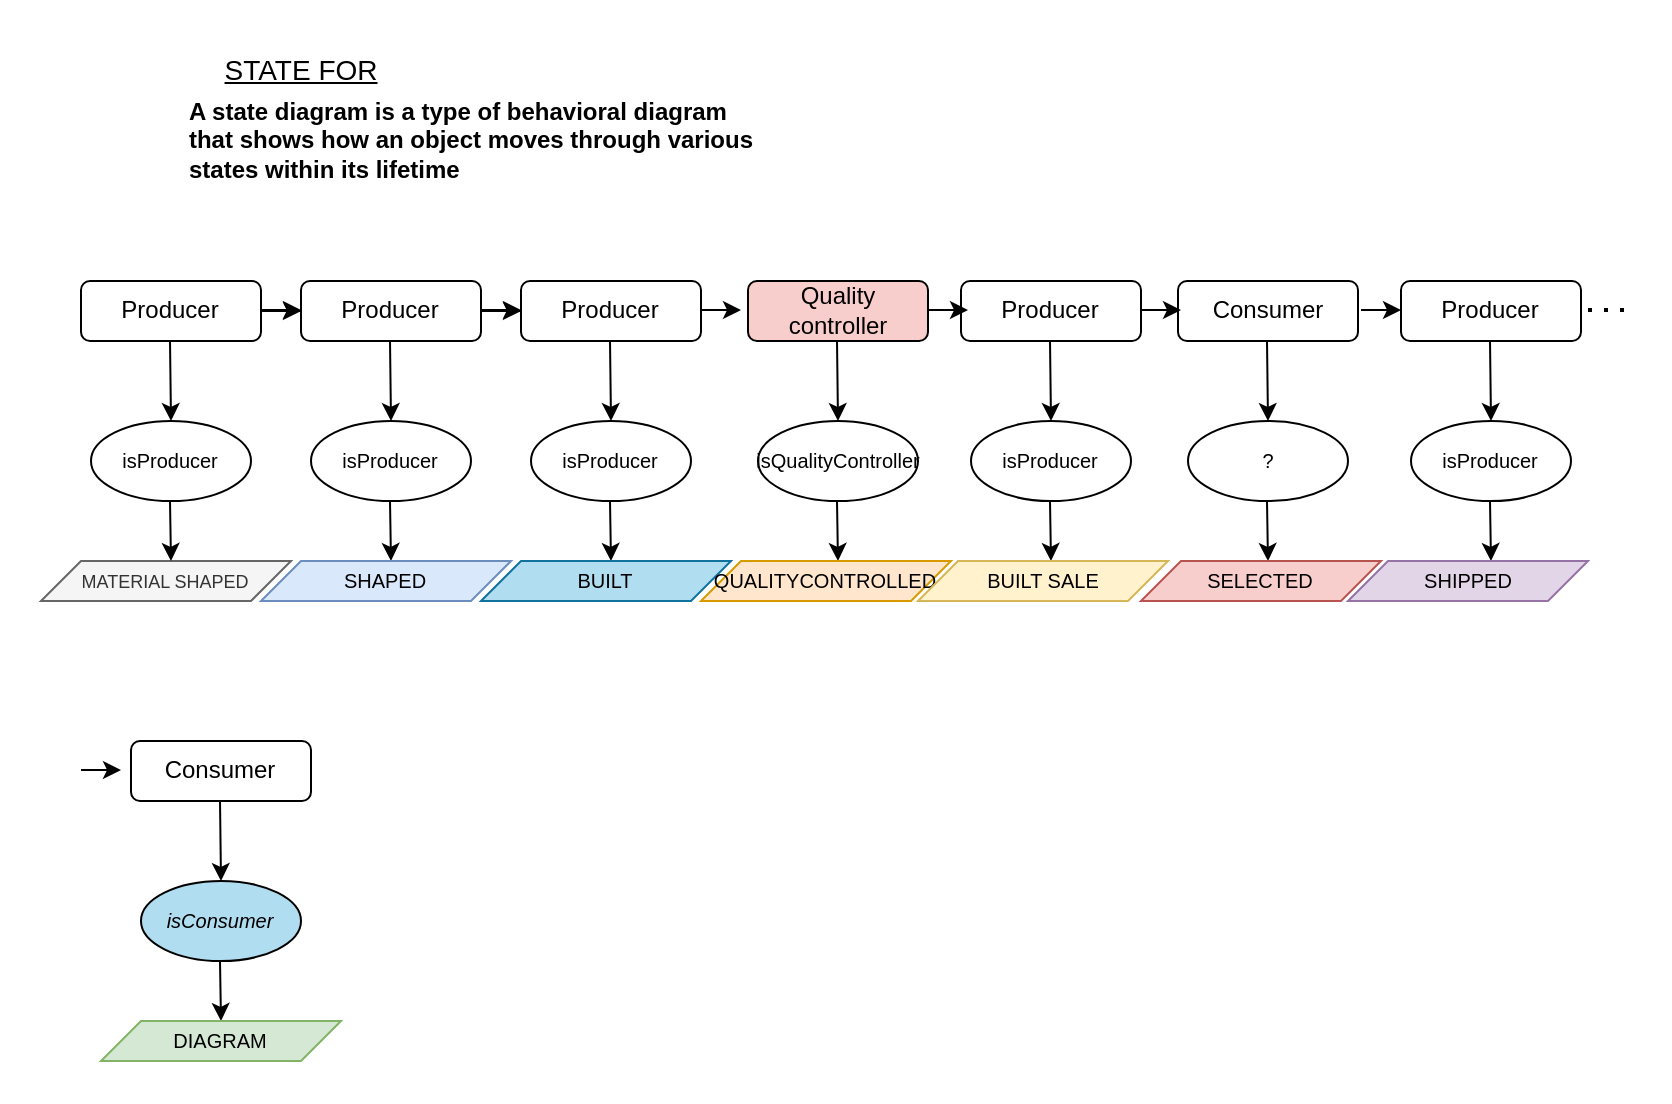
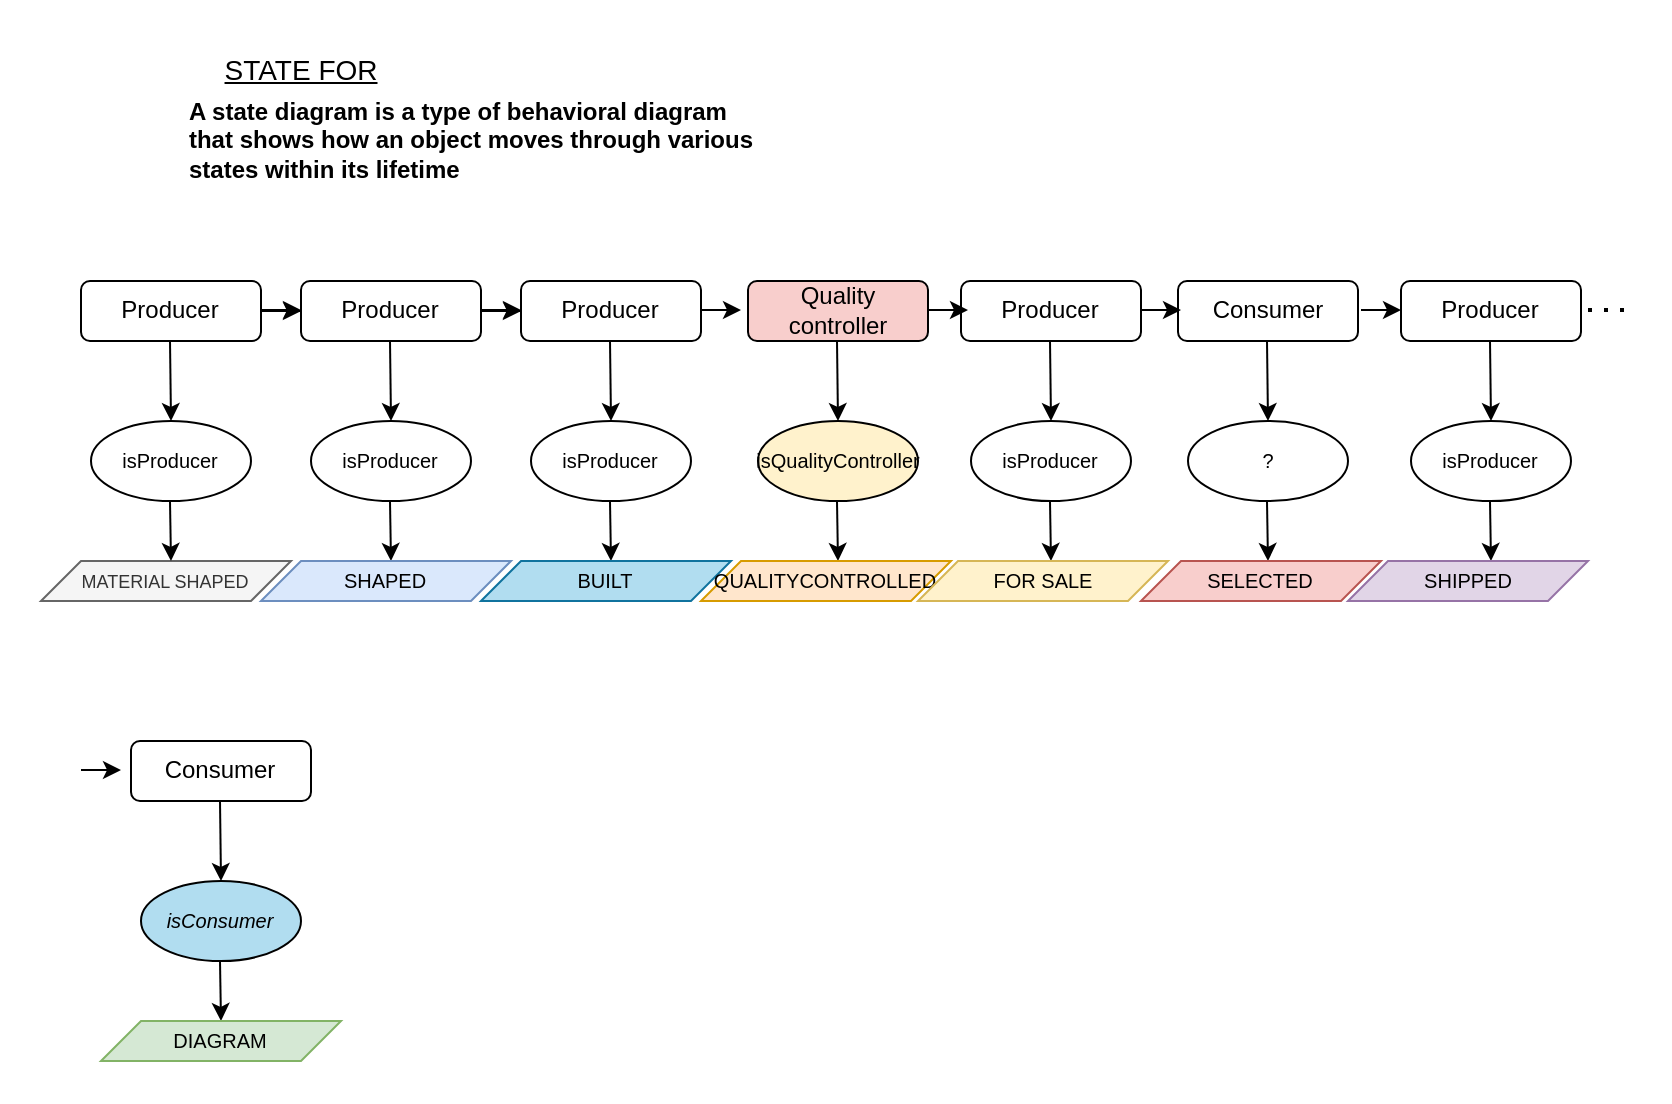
(838, 461) -> (838, 461)
(1044, 581) -> (1044, 581)
